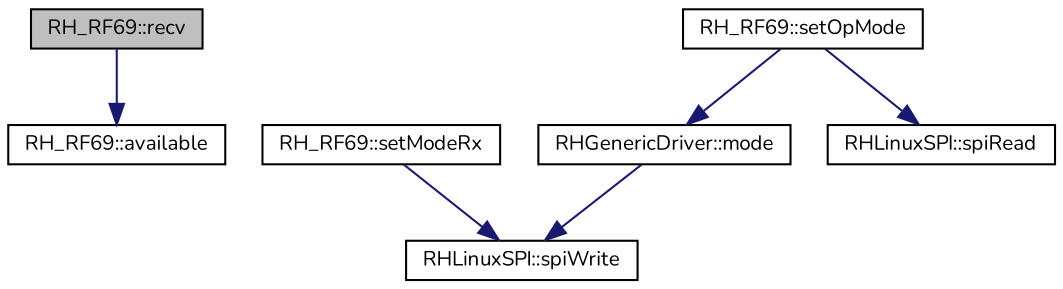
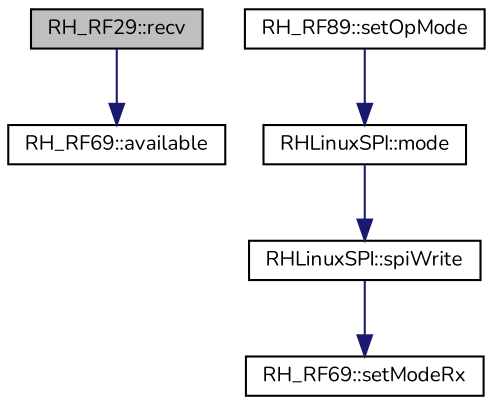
(117, 29) -> (117, 29)
(803, 29) -> (365, 29)
(664, 145) -> (365, 145)
(941, 145) -> none
(443, 196) -> (365, 308)
